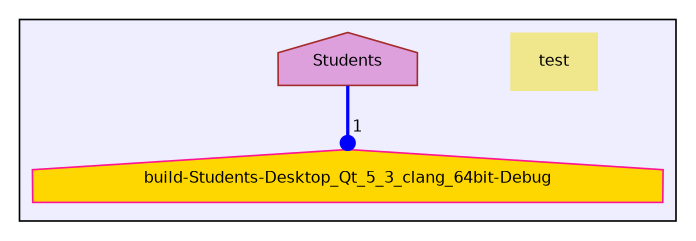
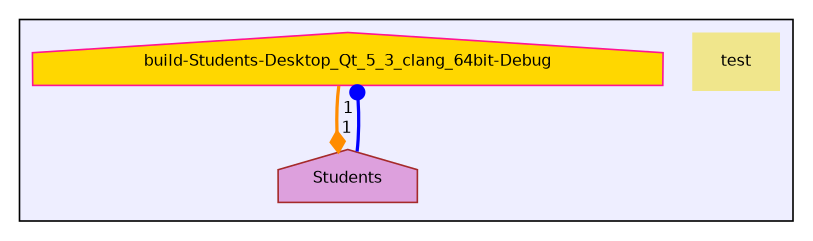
none -> (337, 109)
